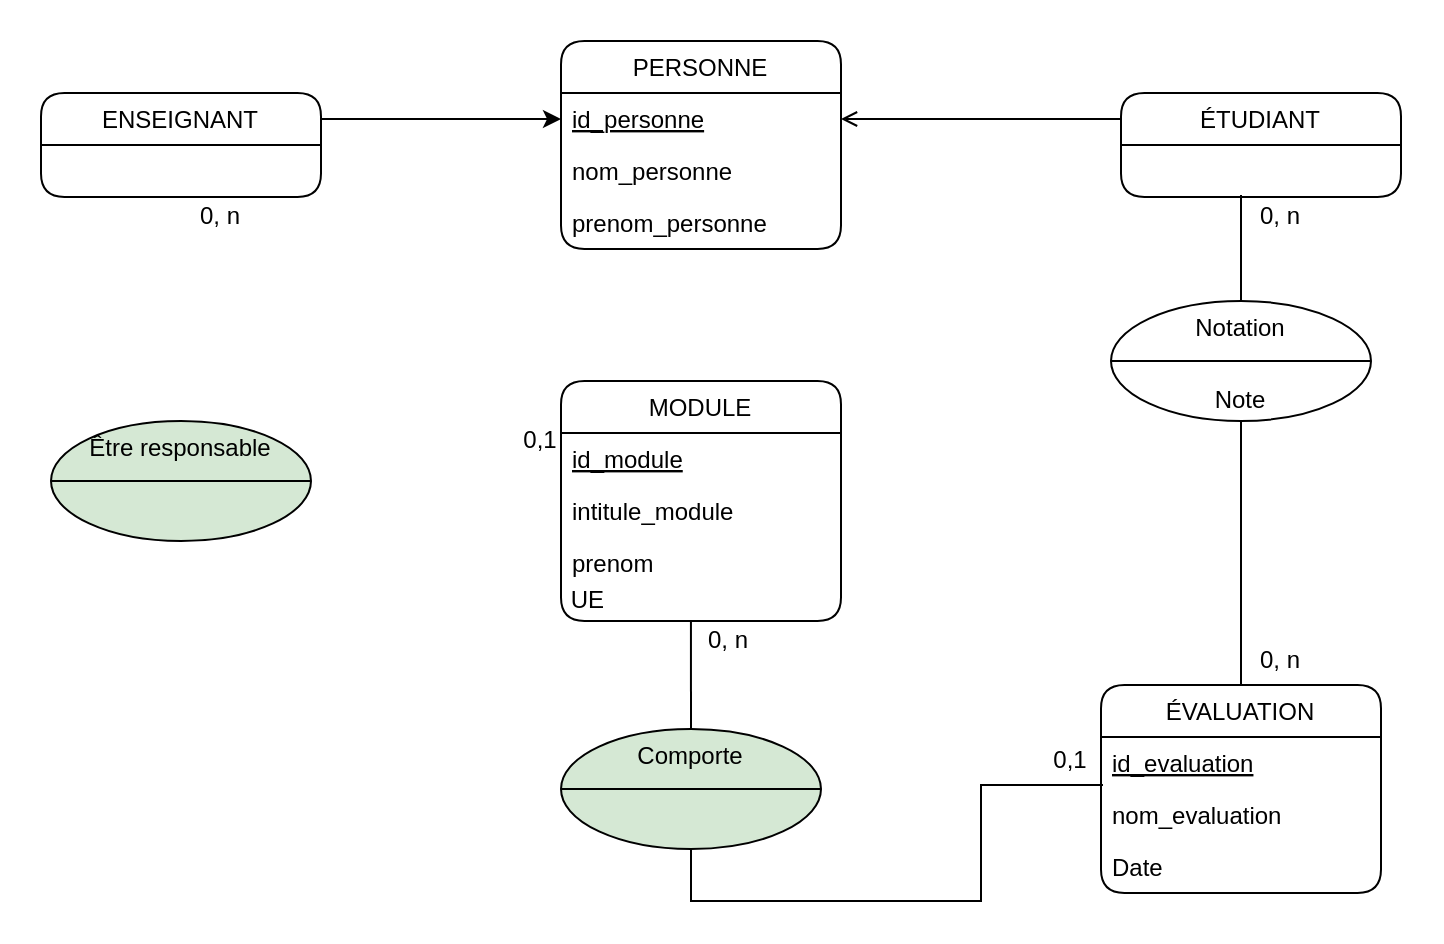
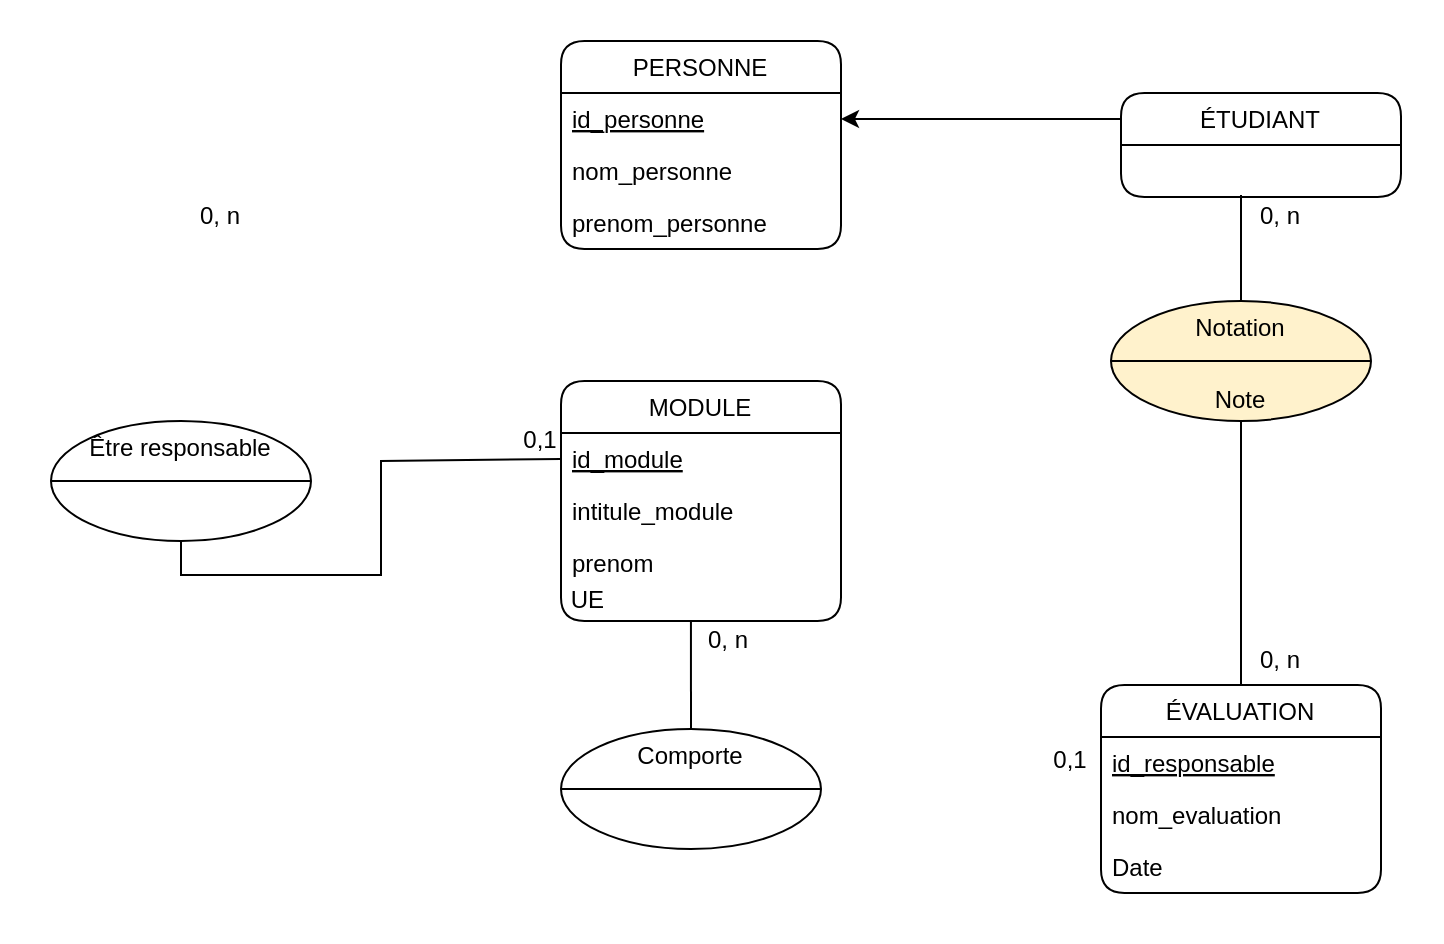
(434, 119) -> none
(852, 119) -> (856, 119)
(181, 145) -> none
(1241, 361) -> (1241, 361)
(181, 481) -> (181, 481)
none -> (381, 545)
(1190, 764) -> (1200, 764)
(691, 789) -> (691, 789)
(928, 901) -> none
